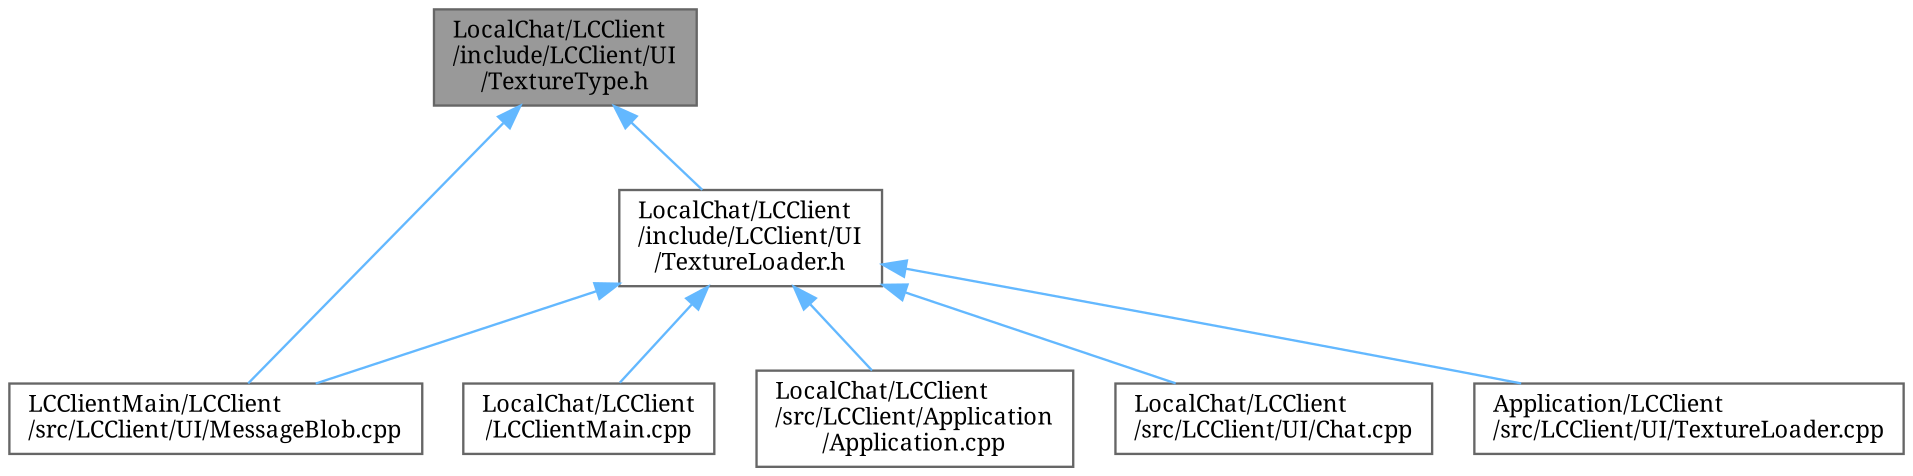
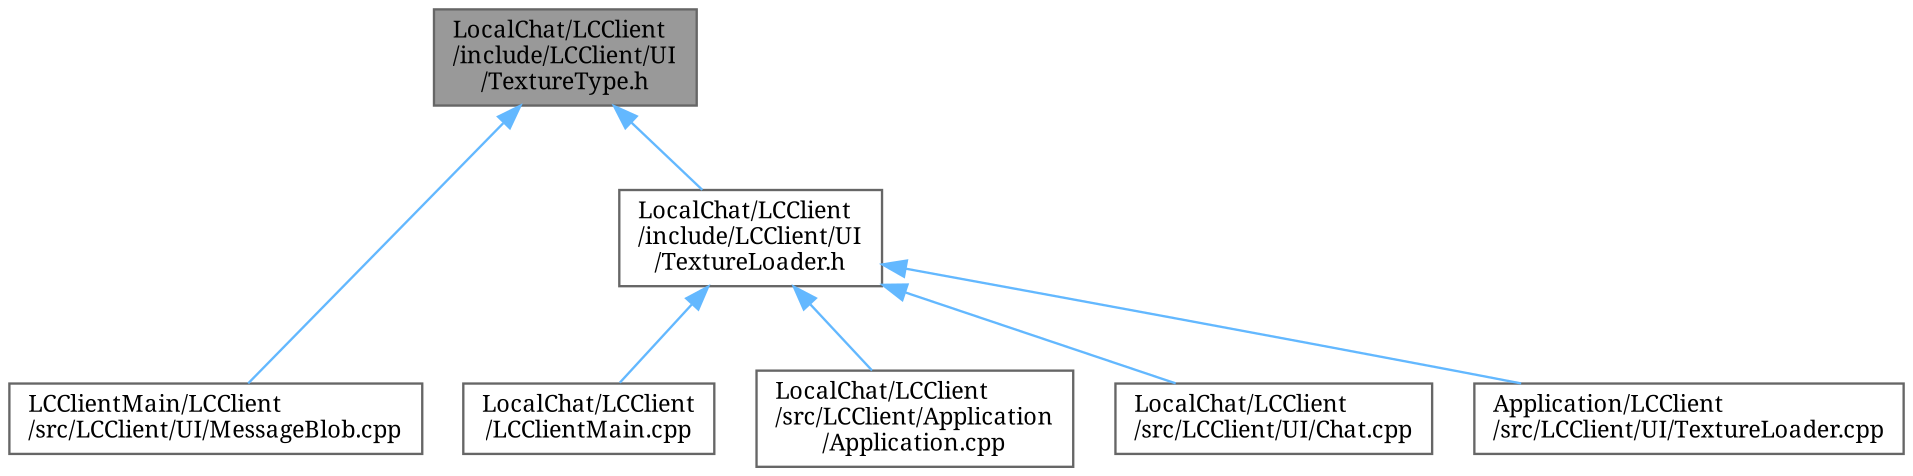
(456, 337) -> none
